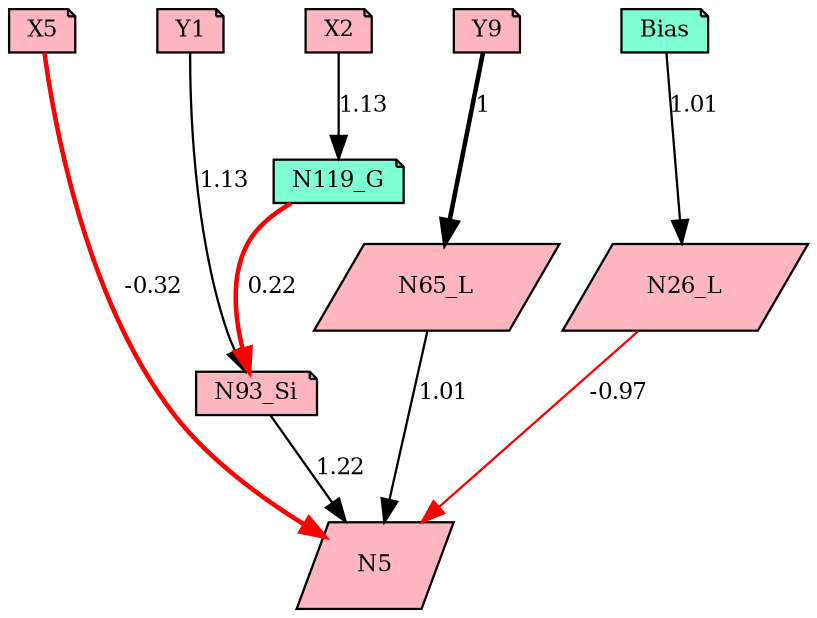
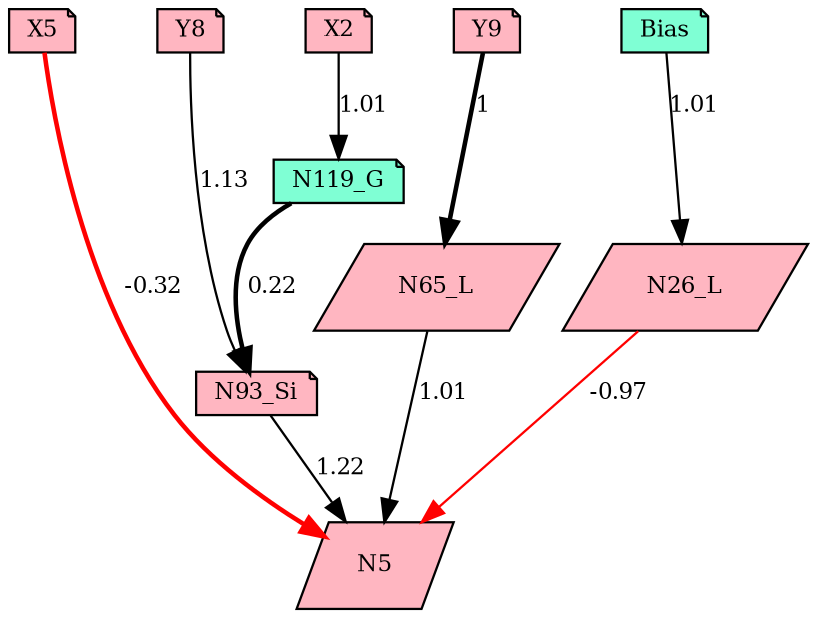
(190, 31) -> (190, 31)
(364, 106) -> (364, 106)
(239, 266) -> (239, 266)
